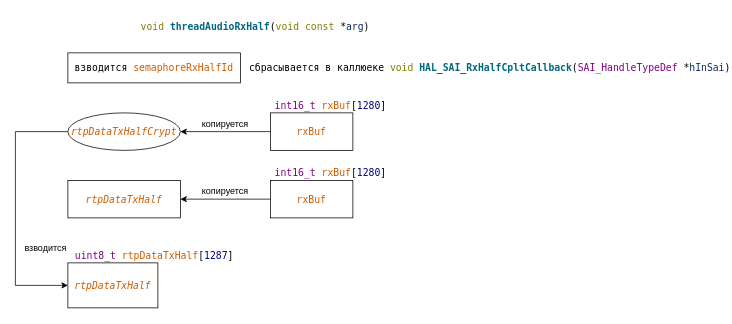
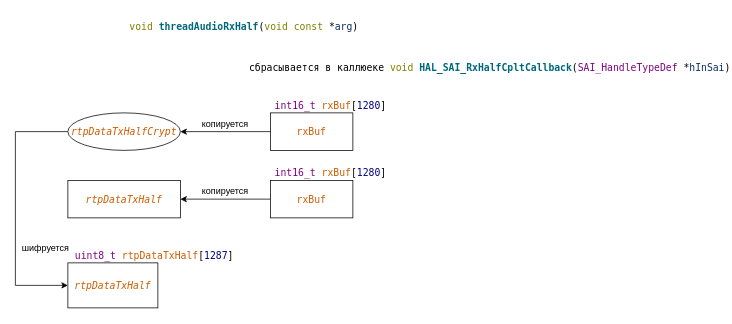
(255, 27) -> (244, 27)
(154, 68) -> none
(46, 248) -> (46, 248)
